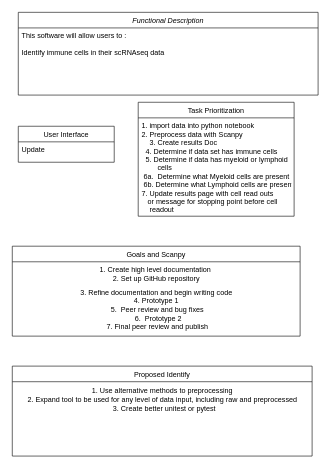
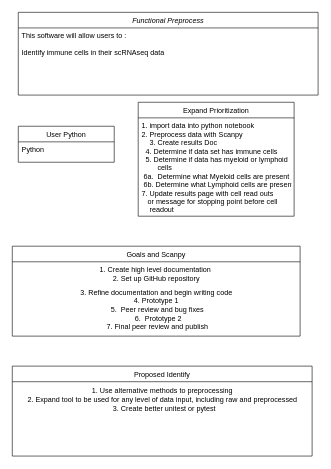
(168, 20) -> (168, 20)
(216, 110) -> (216, 110)
(66, 134) -> (66, 134)
(34, 150) -> (34, 150)
